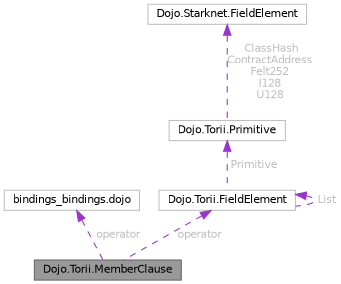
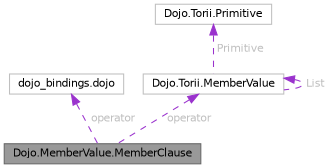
(227, 14) -> none
(72, 200) -> (67, 84)
(227, 200) -> (214, 84)
(108, 270) -> (103, 154)
